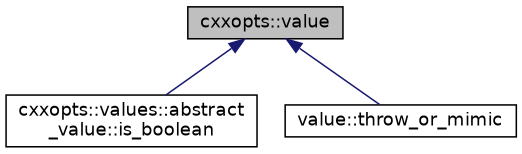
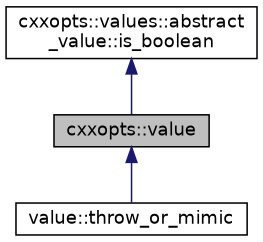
(199, 72) -> (132, 94)
